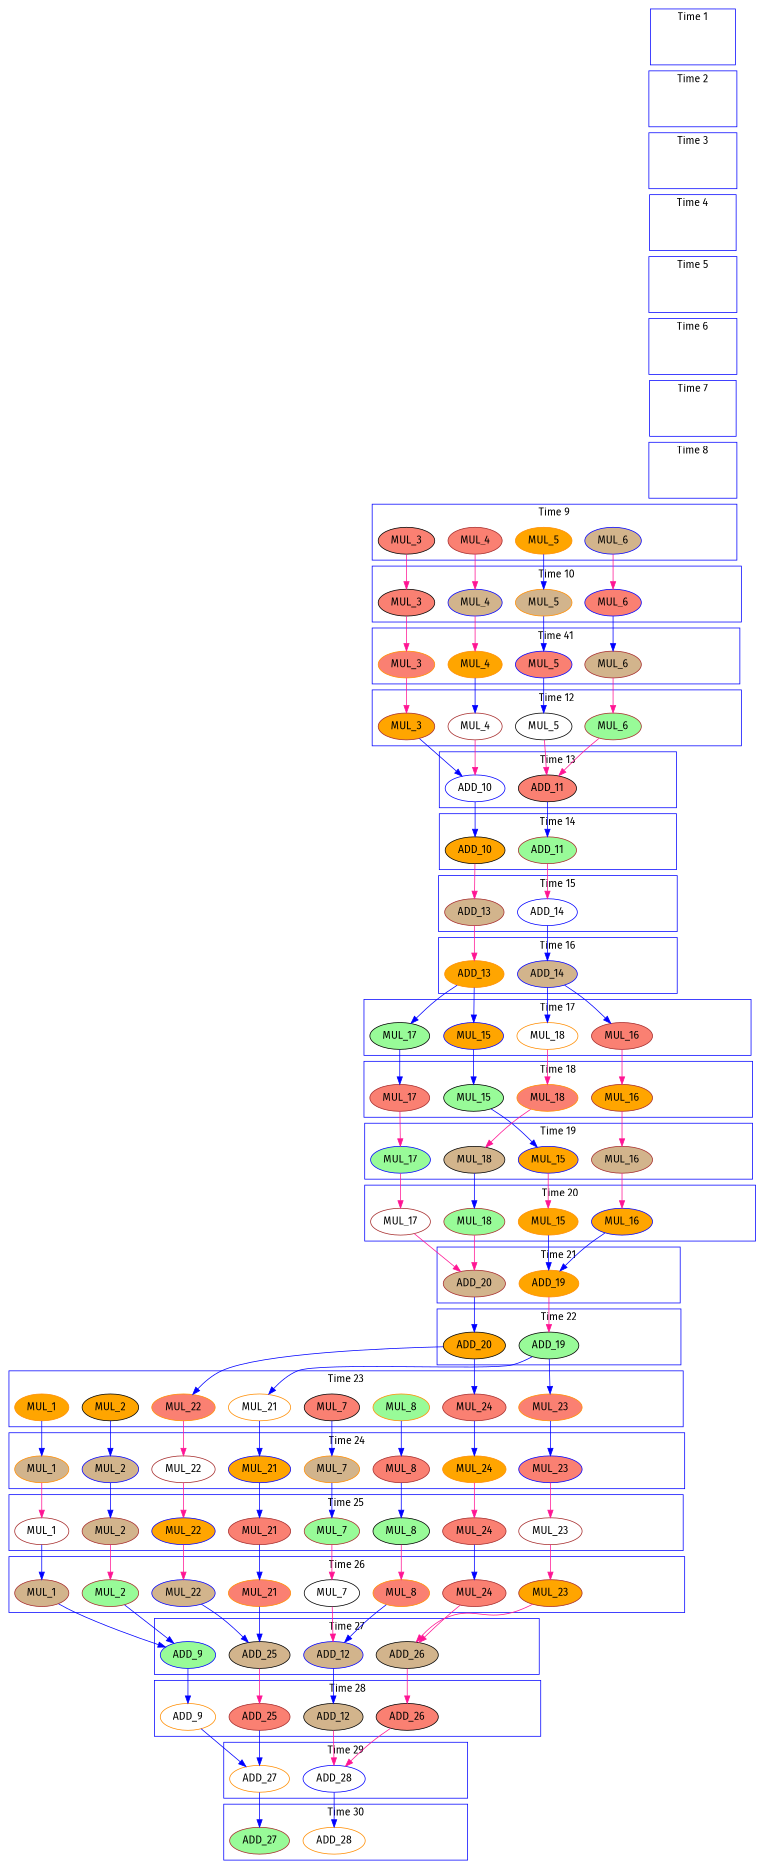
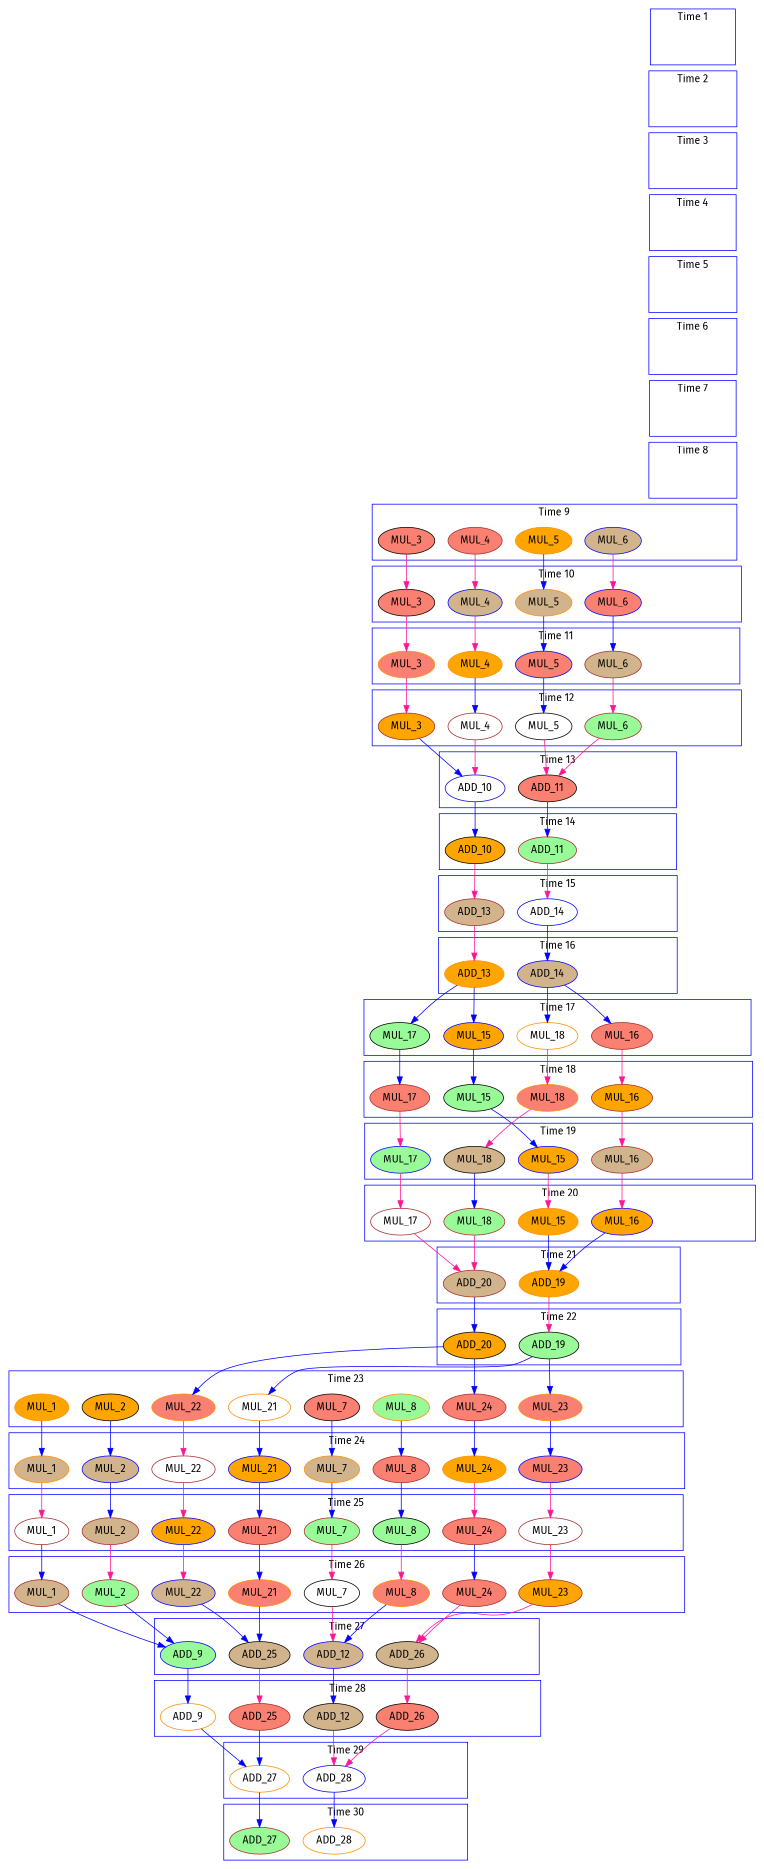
(556, 637) -> (556, 637)
